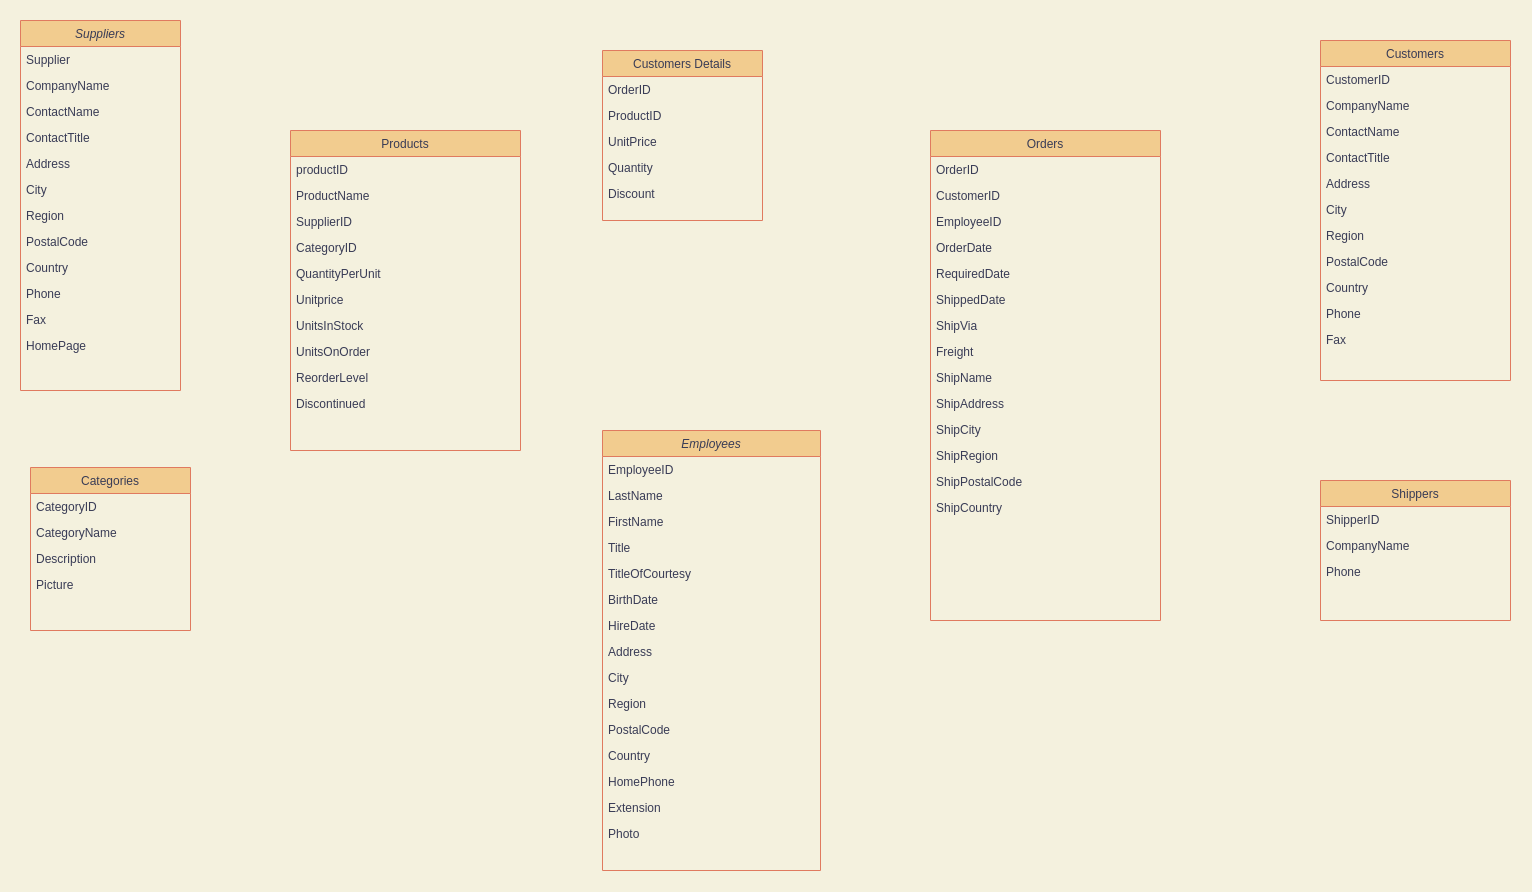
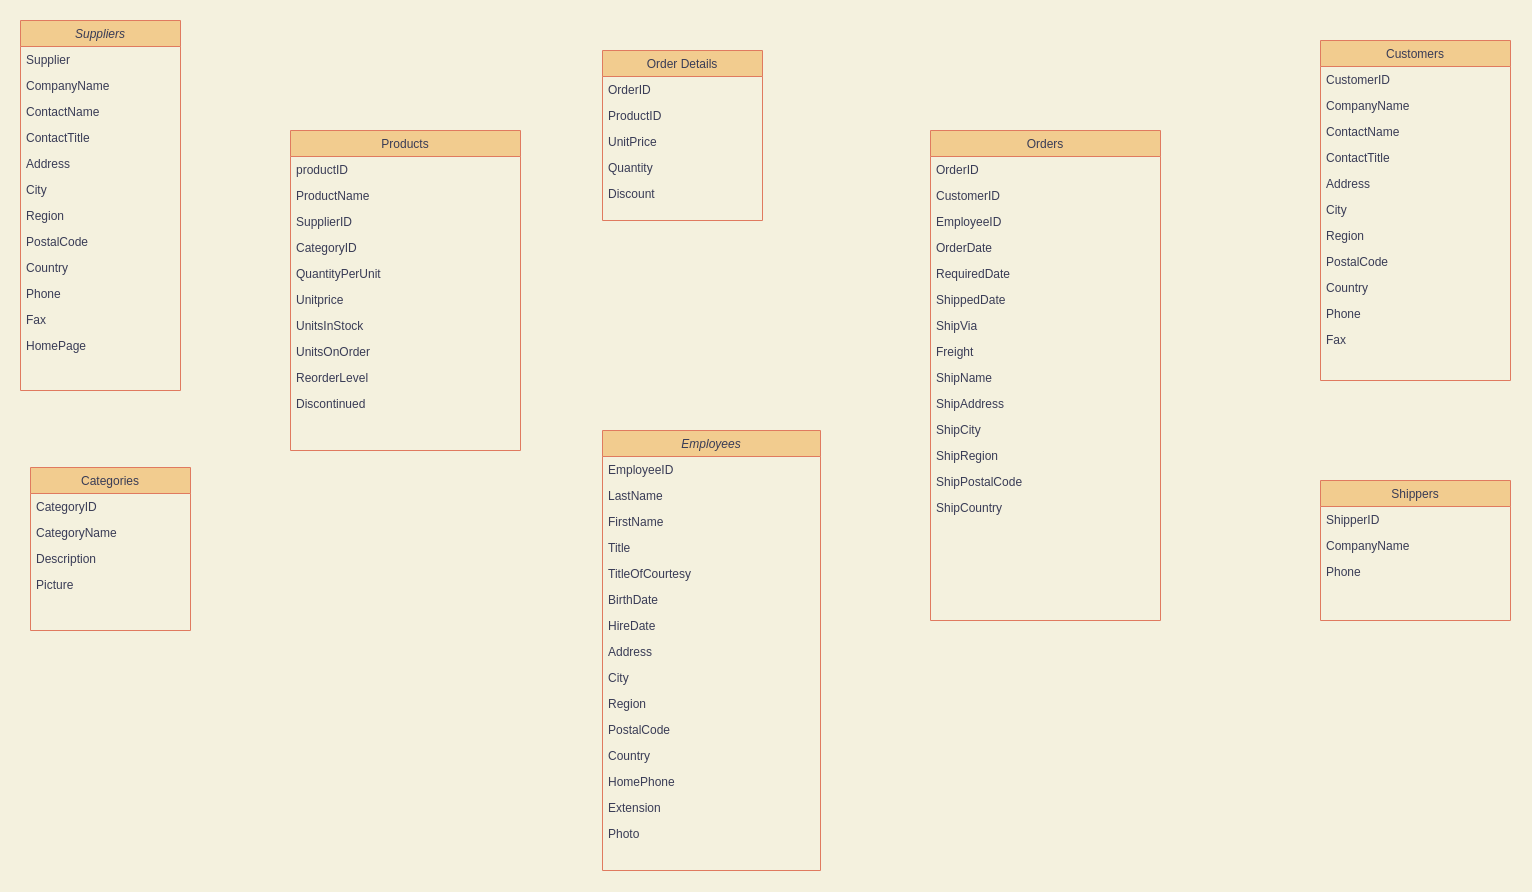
(682, 64) -> (682, 64)
